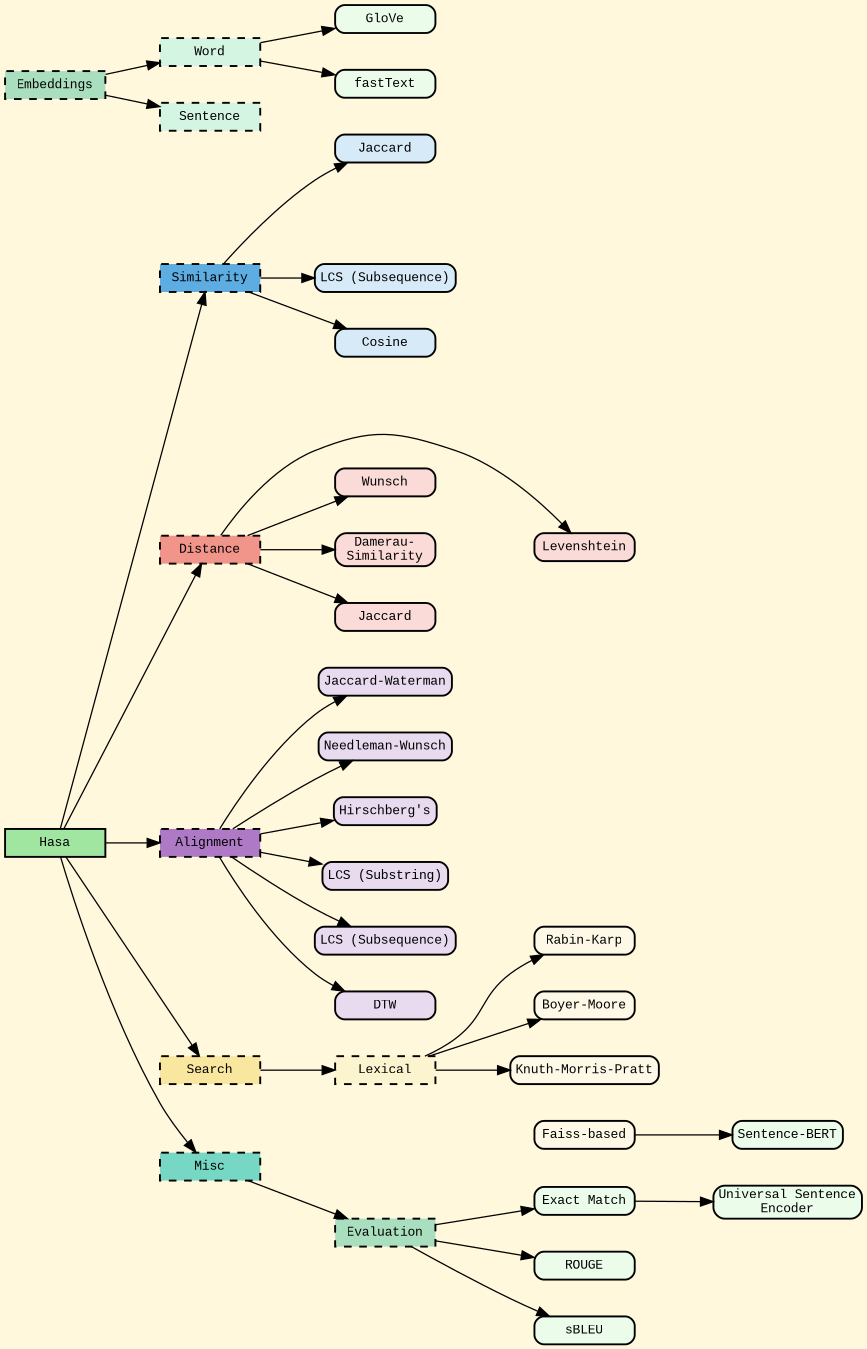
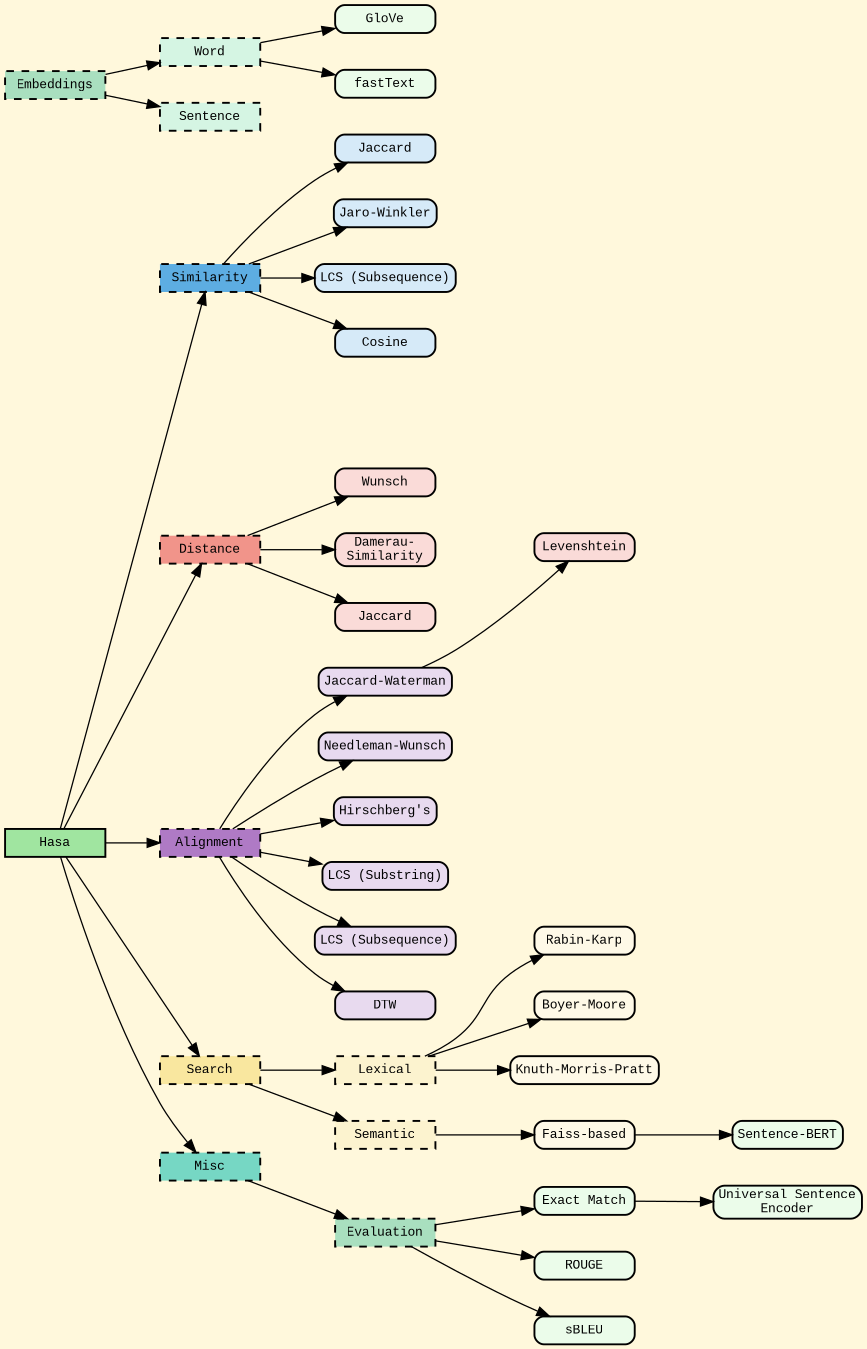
none -> (385, 213)
(386, 435) -> (494, 624)
none -> (385, 1135)
